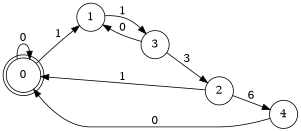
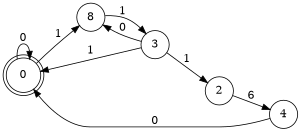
(91, 17) -> (91, 17)
(187, 59) -> (187, 59)
(127, 83) -> (95, 59)
